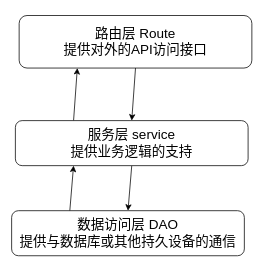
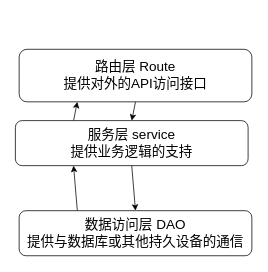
(135, 42) -> (135, 75)
(128, 233) -> (135, 233)
